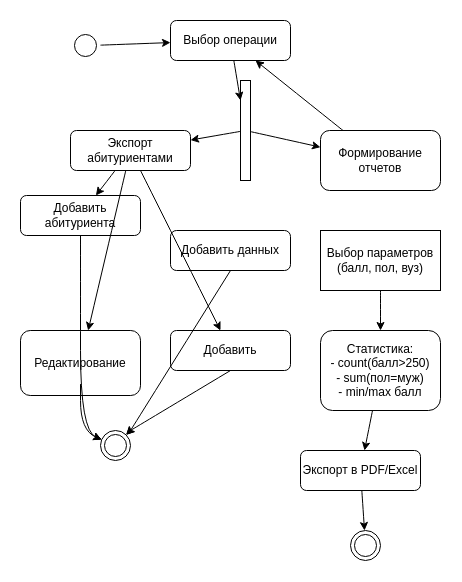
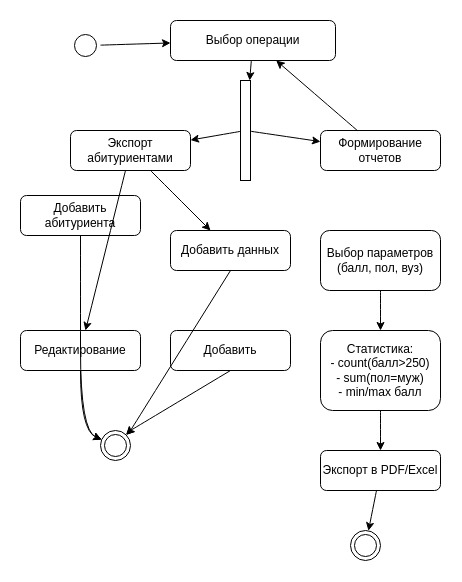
(231, 41) -> (253, 41)
(381, 161) -> (381, 151)
(108, 180) -> none
none -> (178, 198)
(179, 248) -> none
(381, 261) -> (381, 261)
(81, 363) -> (81, 351)
(361, 471) -> (381, 471)
